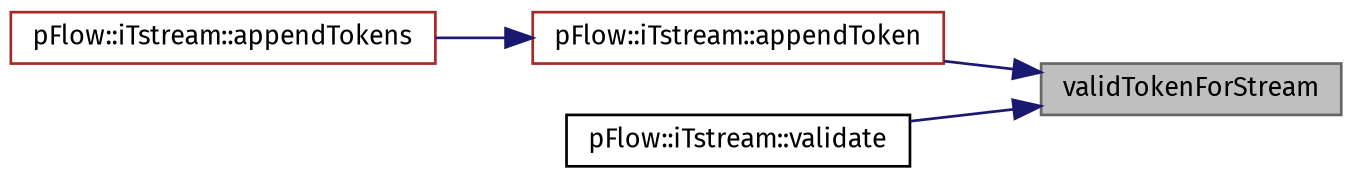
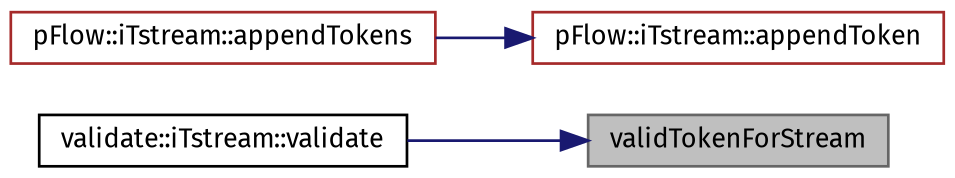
(979, 65) -> none
(738, 141) -> (223, 141)
